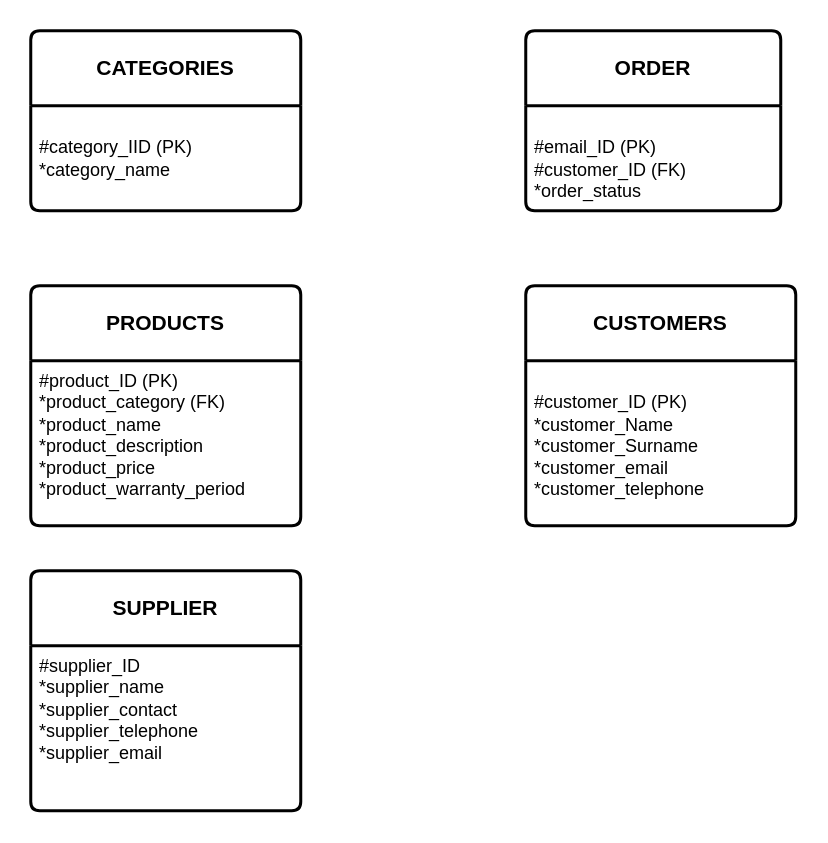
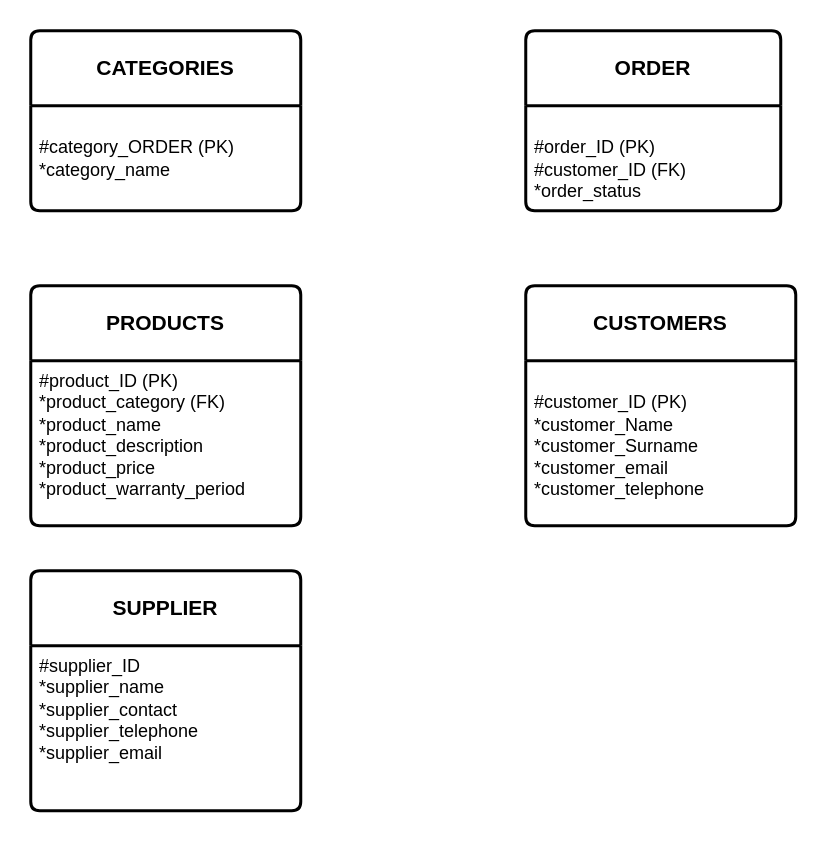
(128, 138) -> (138, 138)
(618, 149) -> (618, 149)
